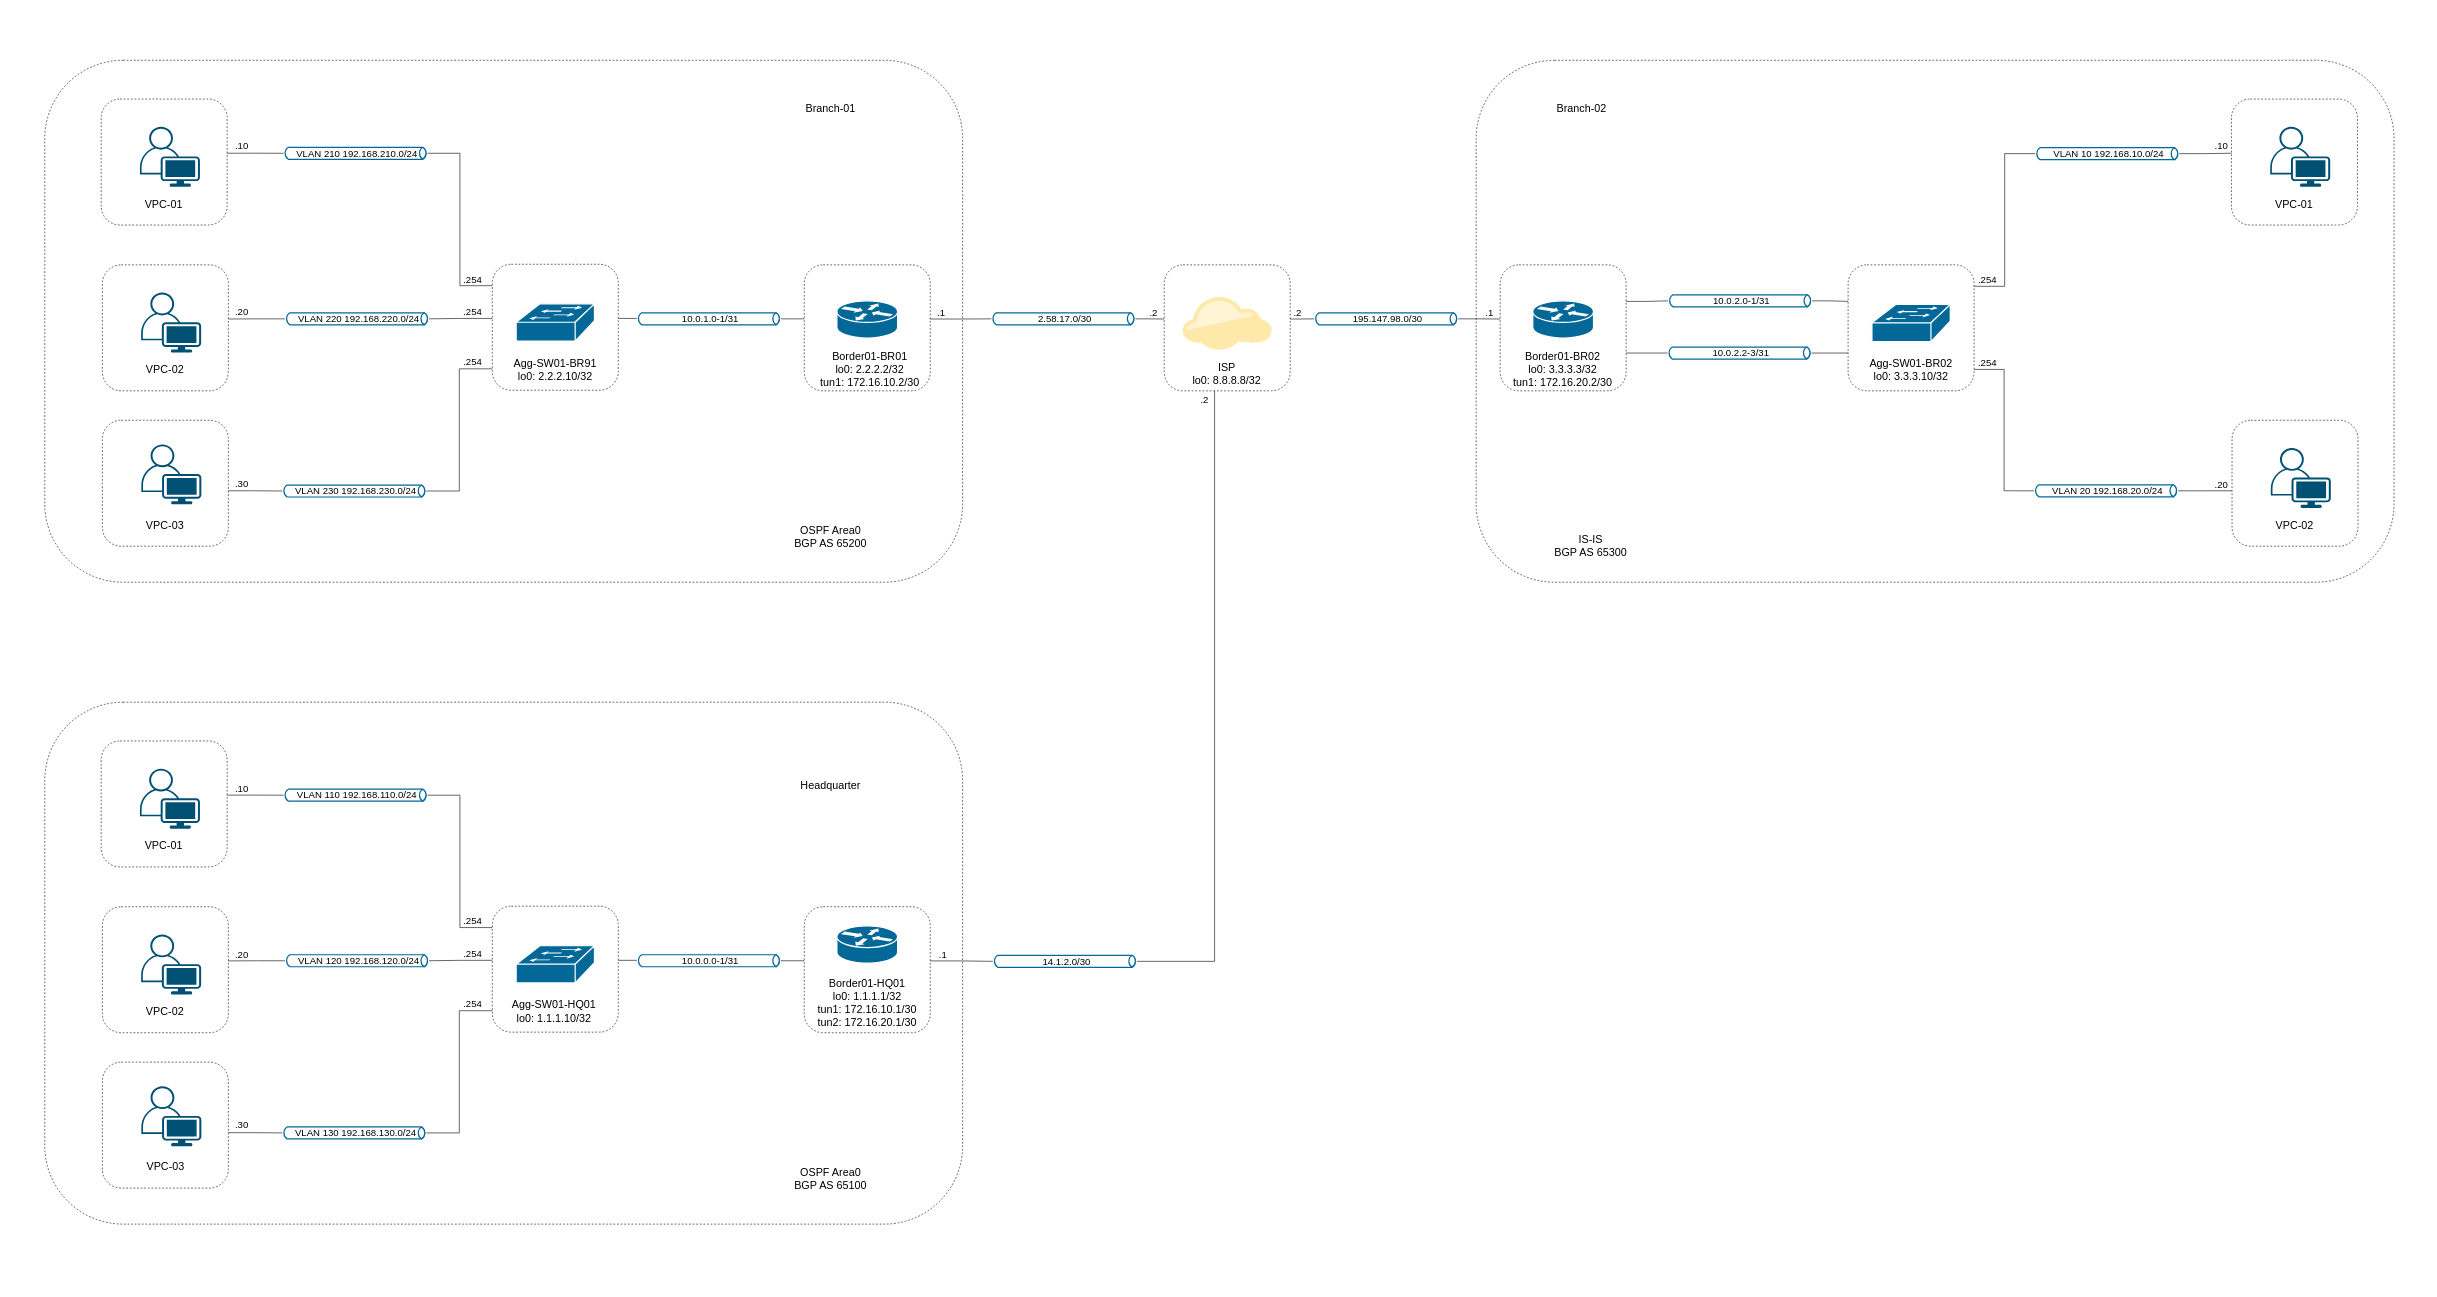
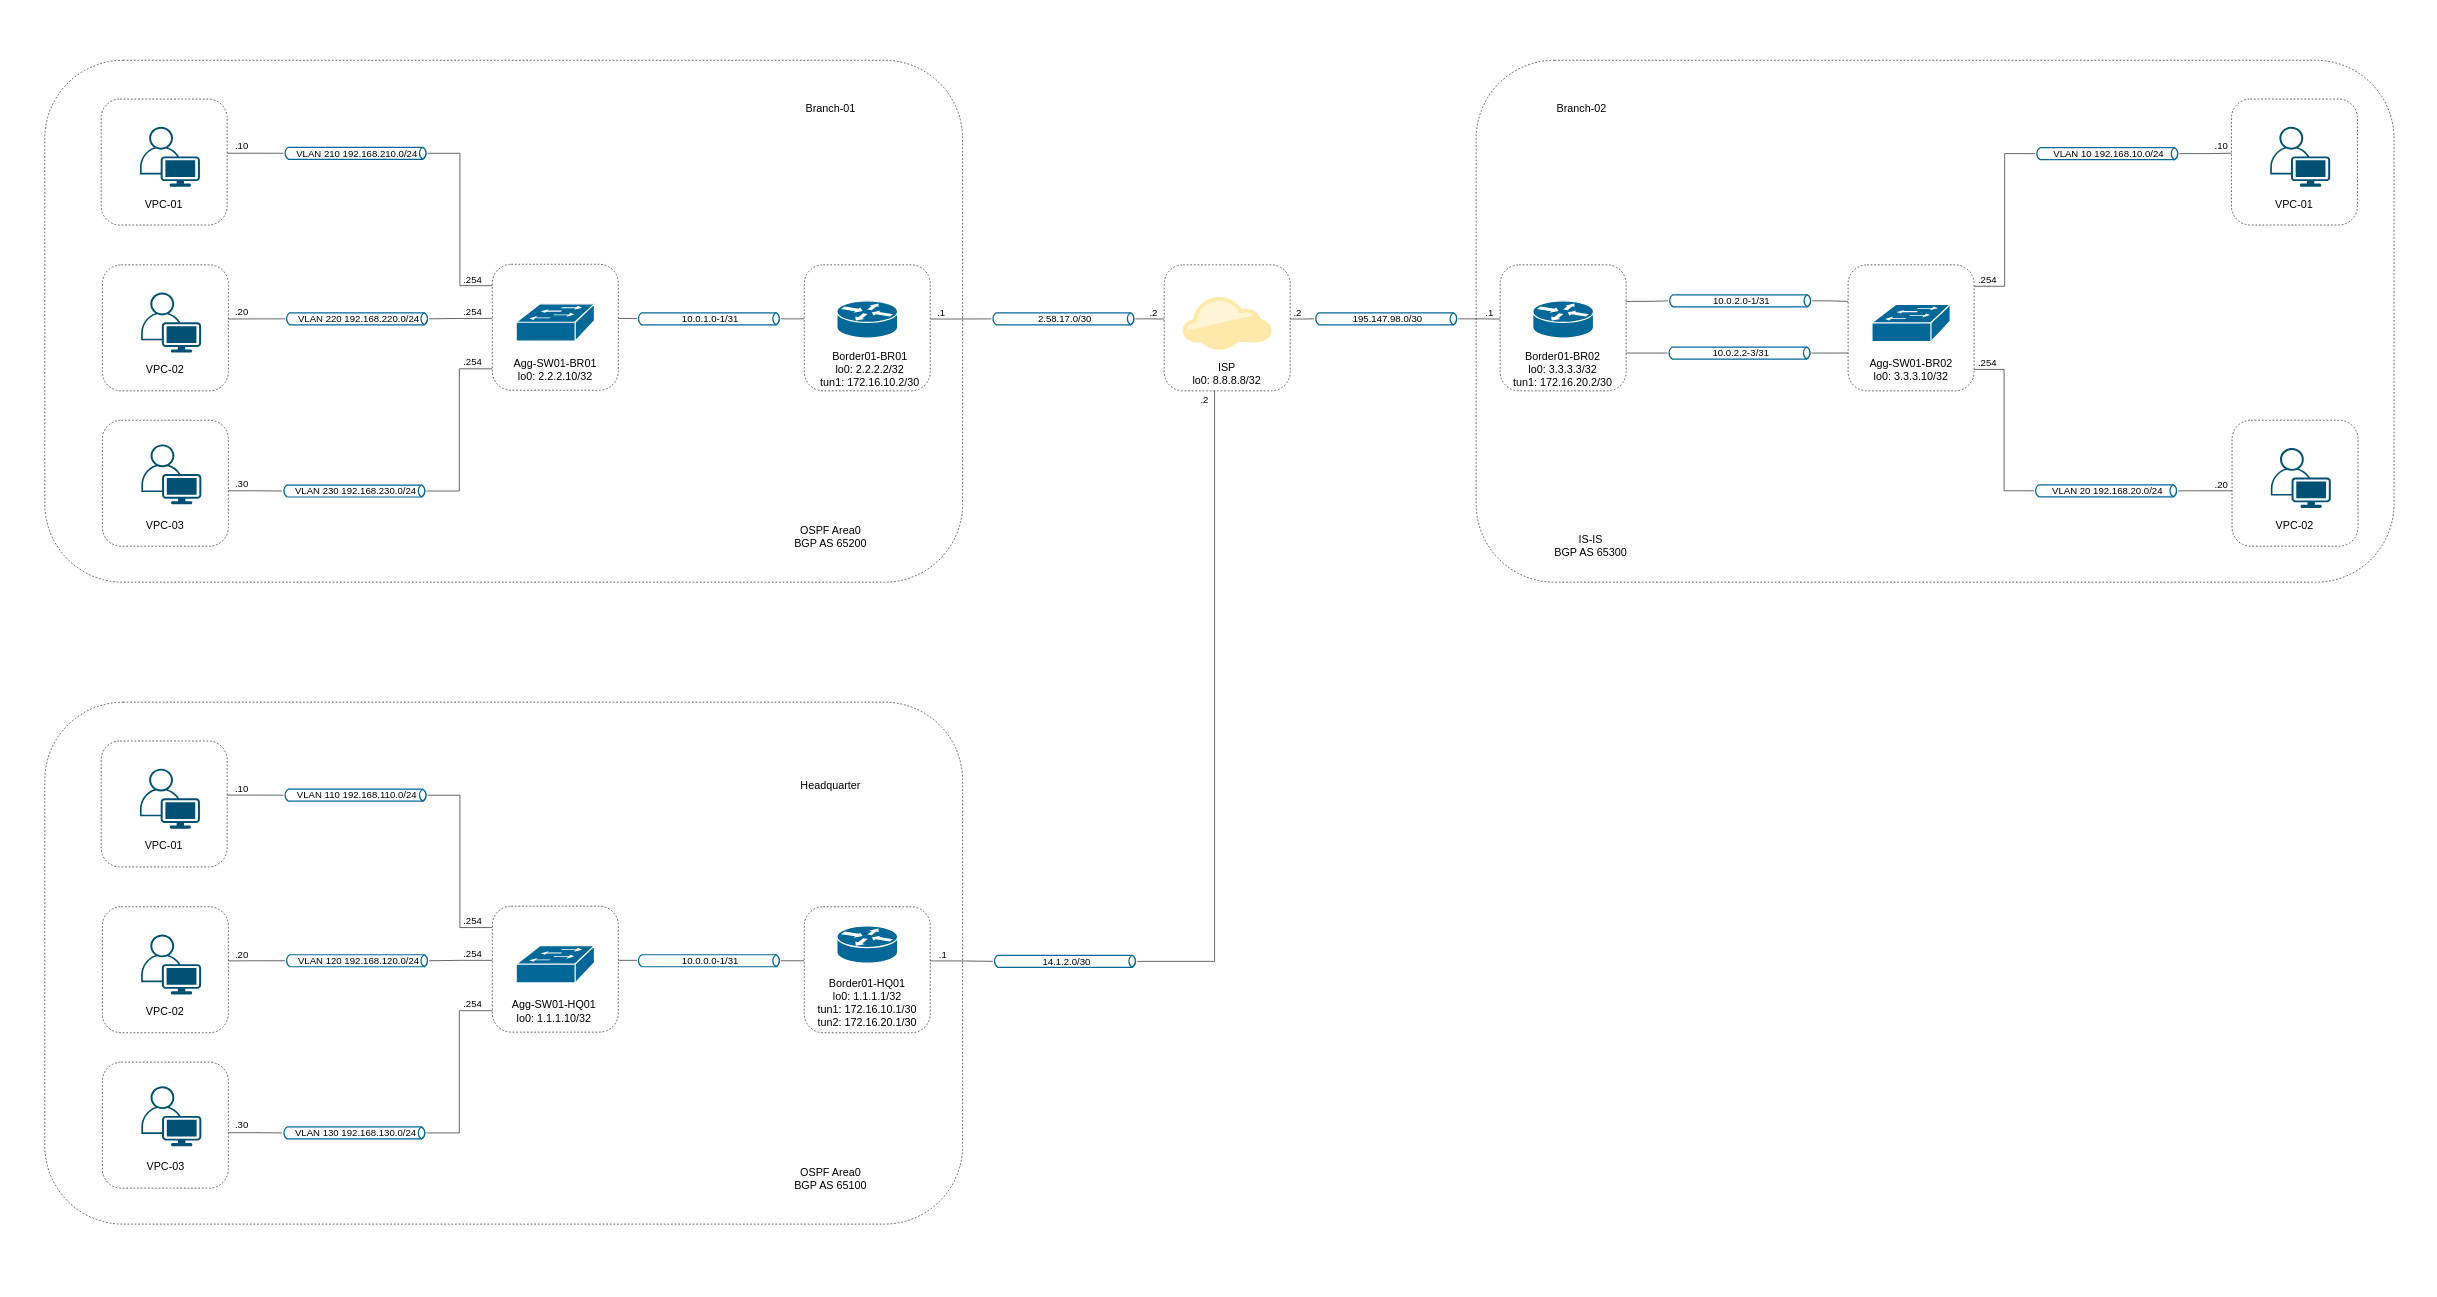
(555, 370) -> (555, 370)
